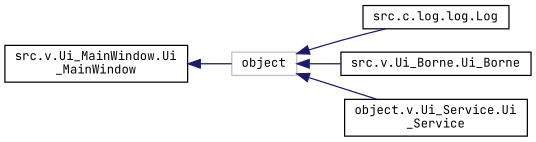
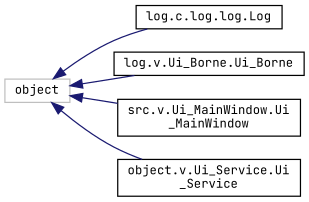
(436, 17) -> (209, 17)
(216, 64) -> (100, 101)
(436, 64) -> (209, 64)
